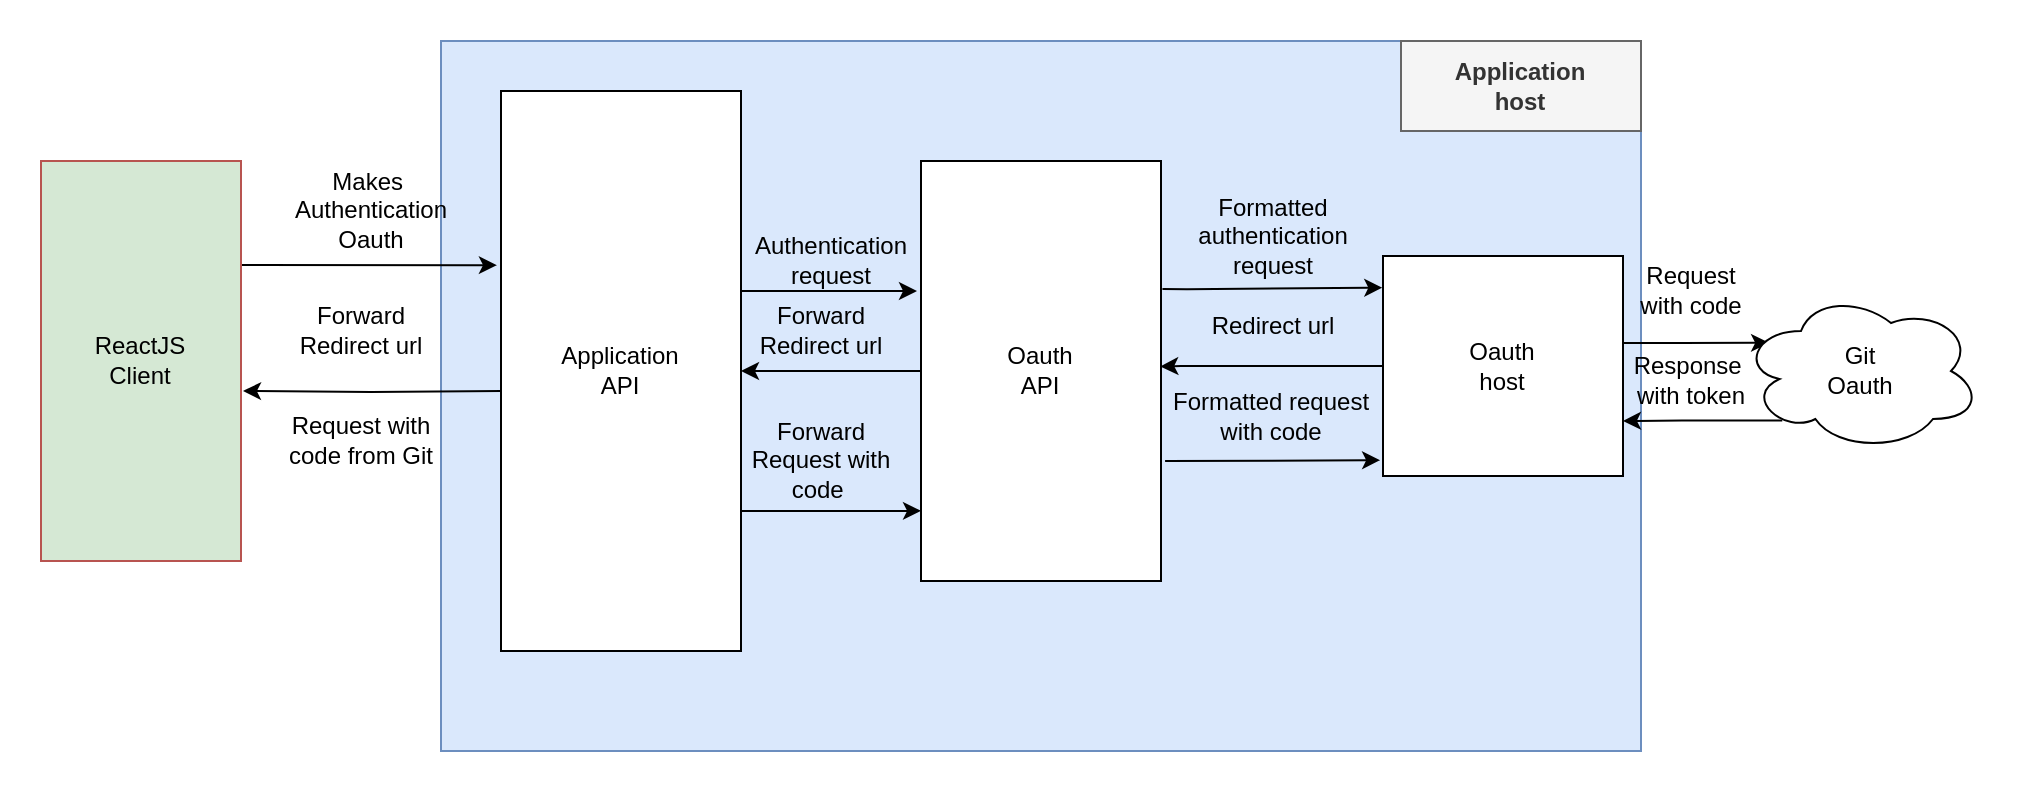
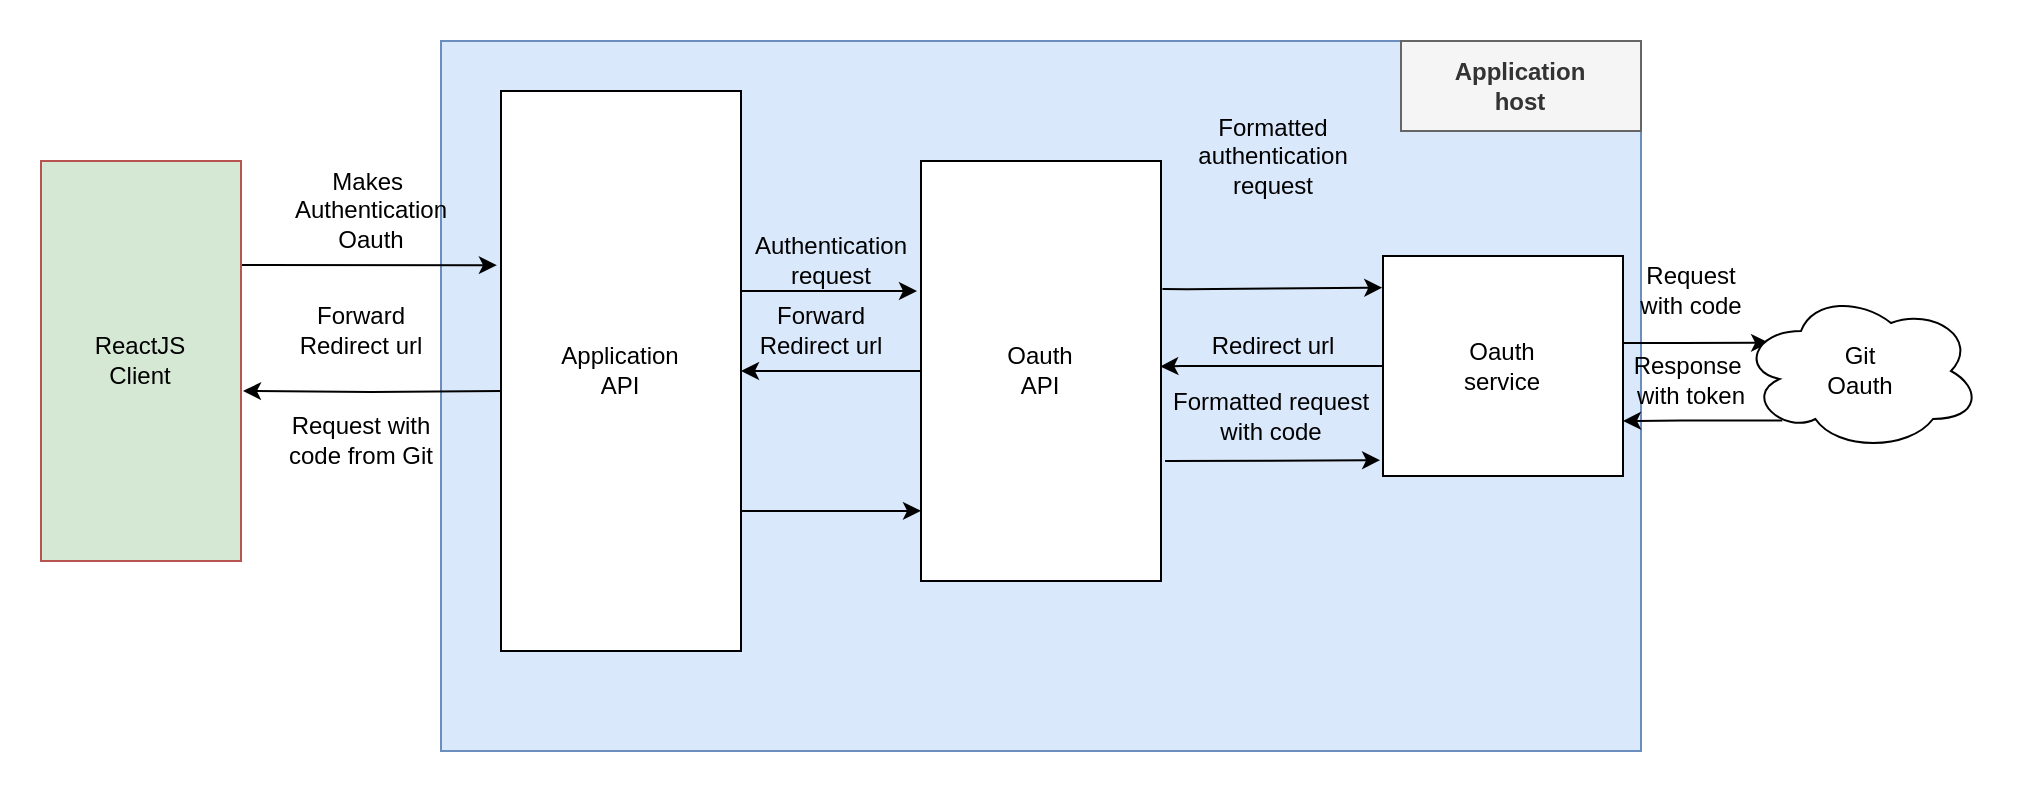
(1273, 236) -> (1273, 156)
(1273, 326) -> (1273, 346)
(1503, 367) -> (1503, 367)
(821, 461) -> none
